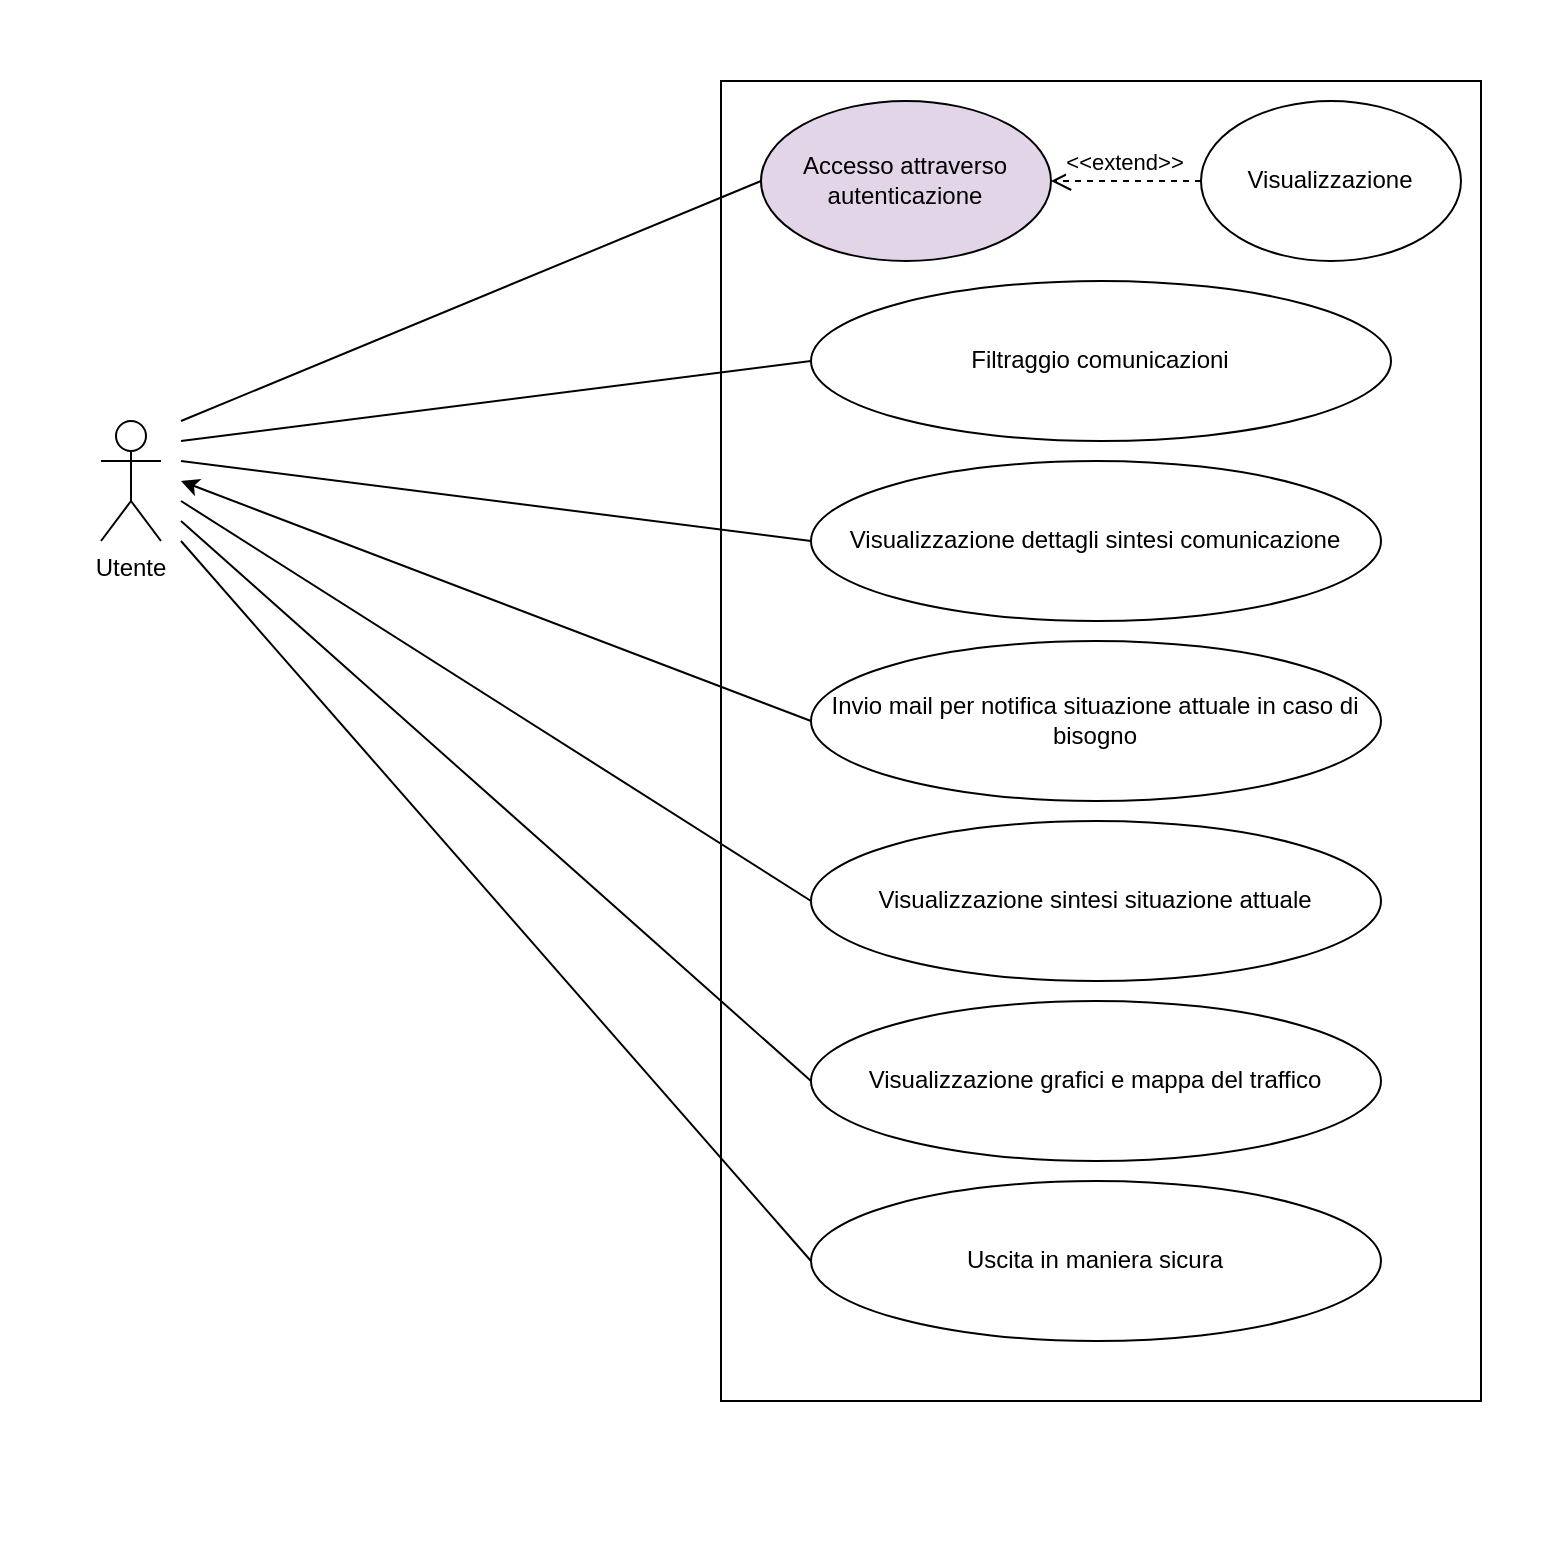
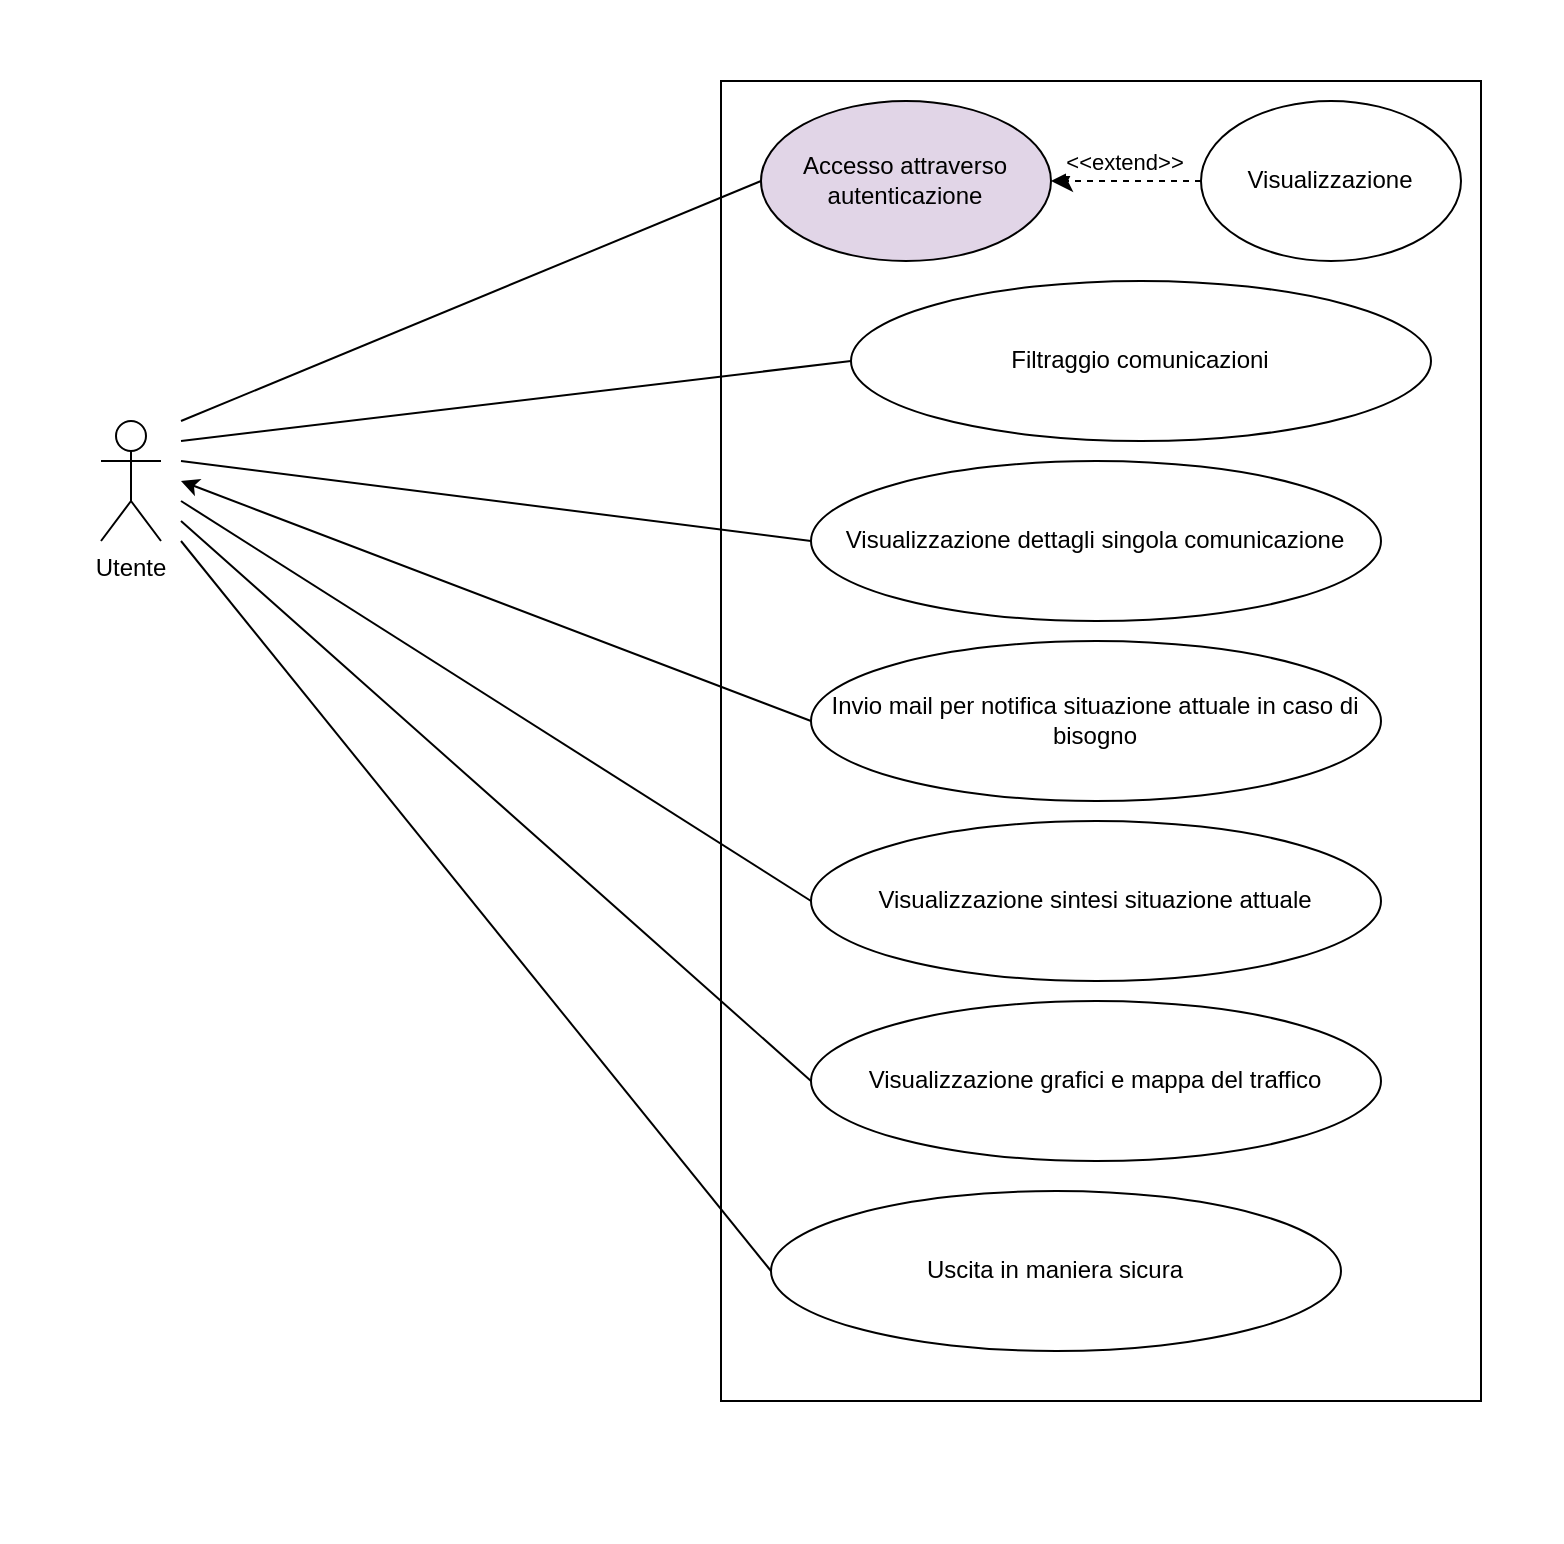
(1063, 181) -> (1069, 181)
(1101, 361) -> (1141, 361)
(1096, 541) -> (1096, 541)
(1096, 1261) -> (1056, 1271)
